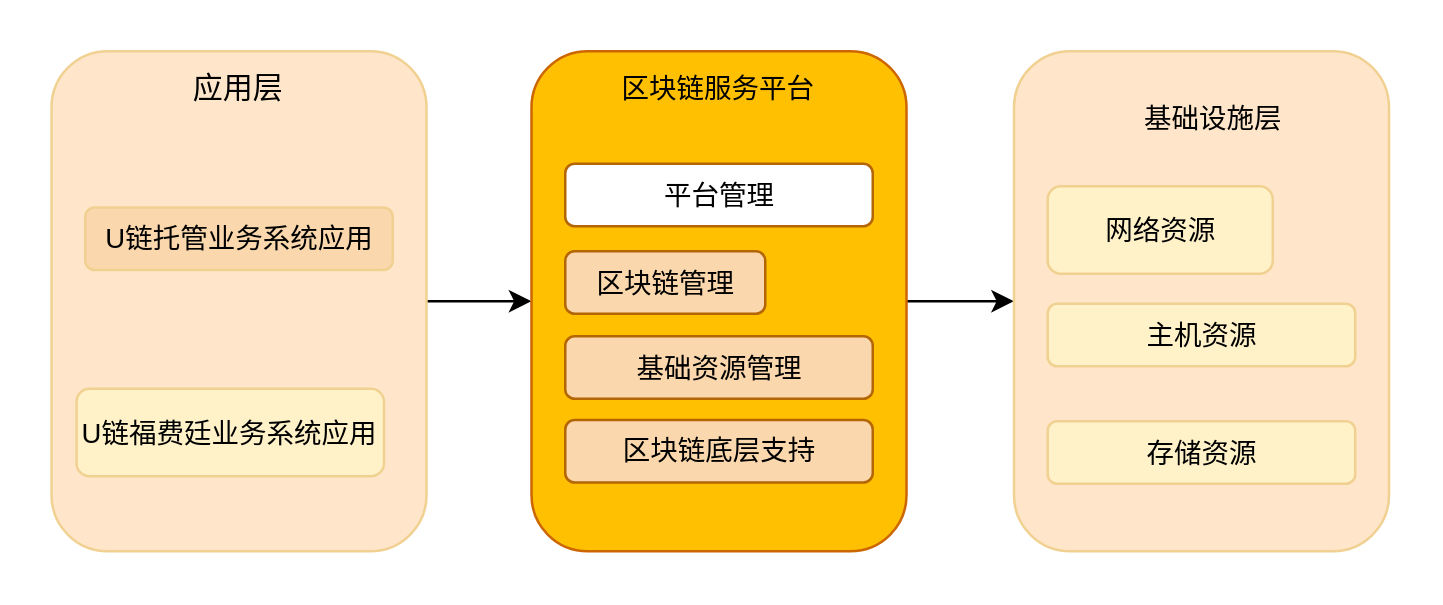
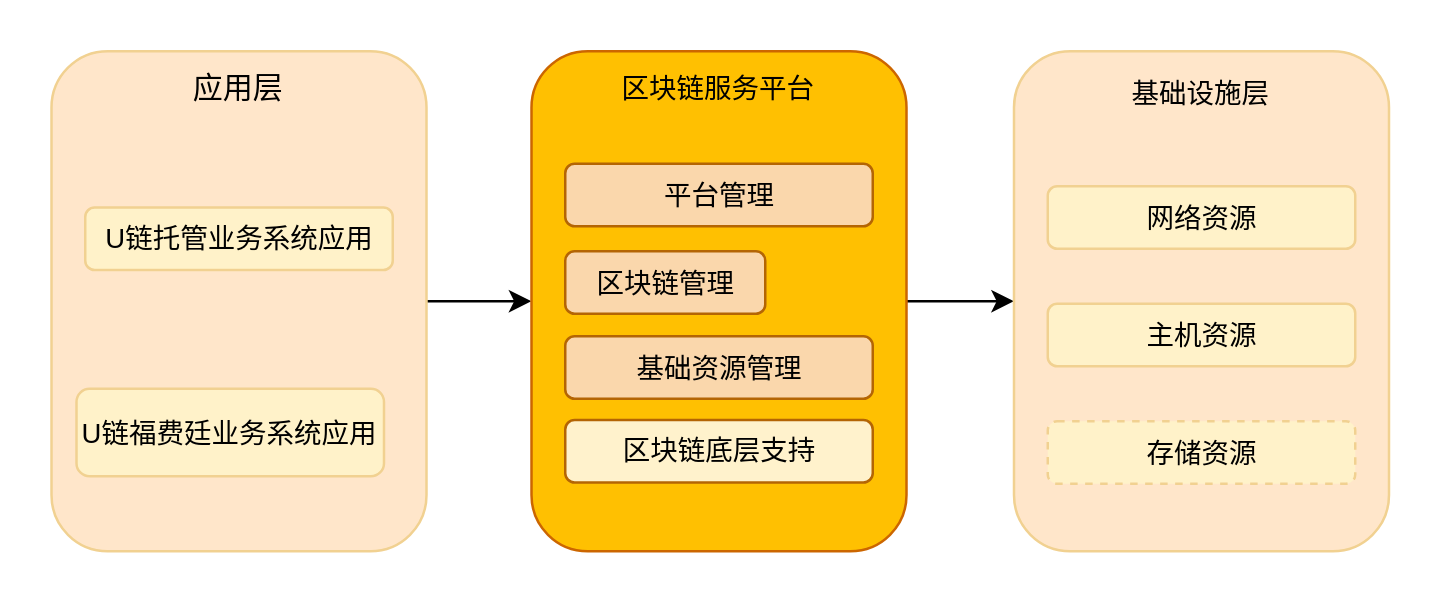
(1214, 119) -> (1201, 94)
(719, 195) -> (719, 195)
(1160, 230) -> (1201, 218)
(239, 239) -> (239, 239)
(719, 451) -> (719, 451)
(1201, 453) -> (1201, 453)
